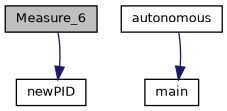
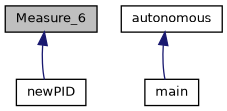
(60, 49) -> (42, 62)
(180, 49) -> (163, 62)
